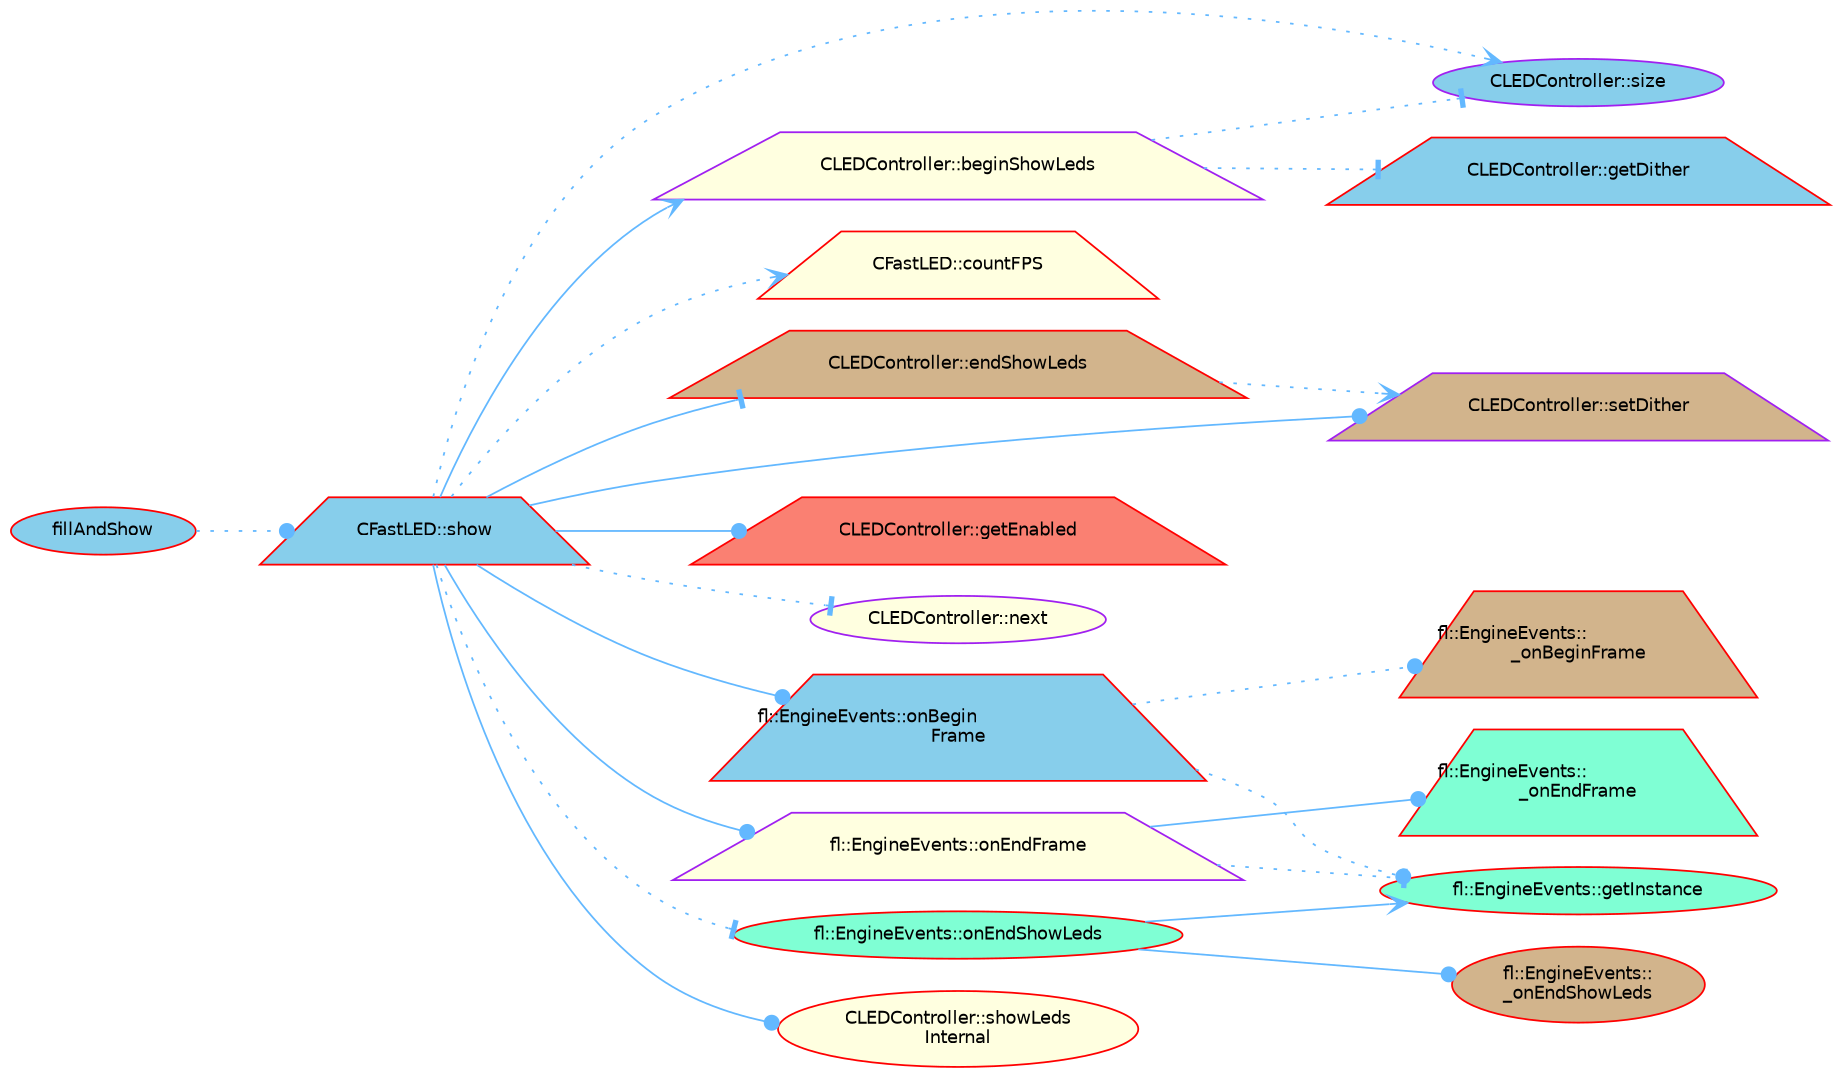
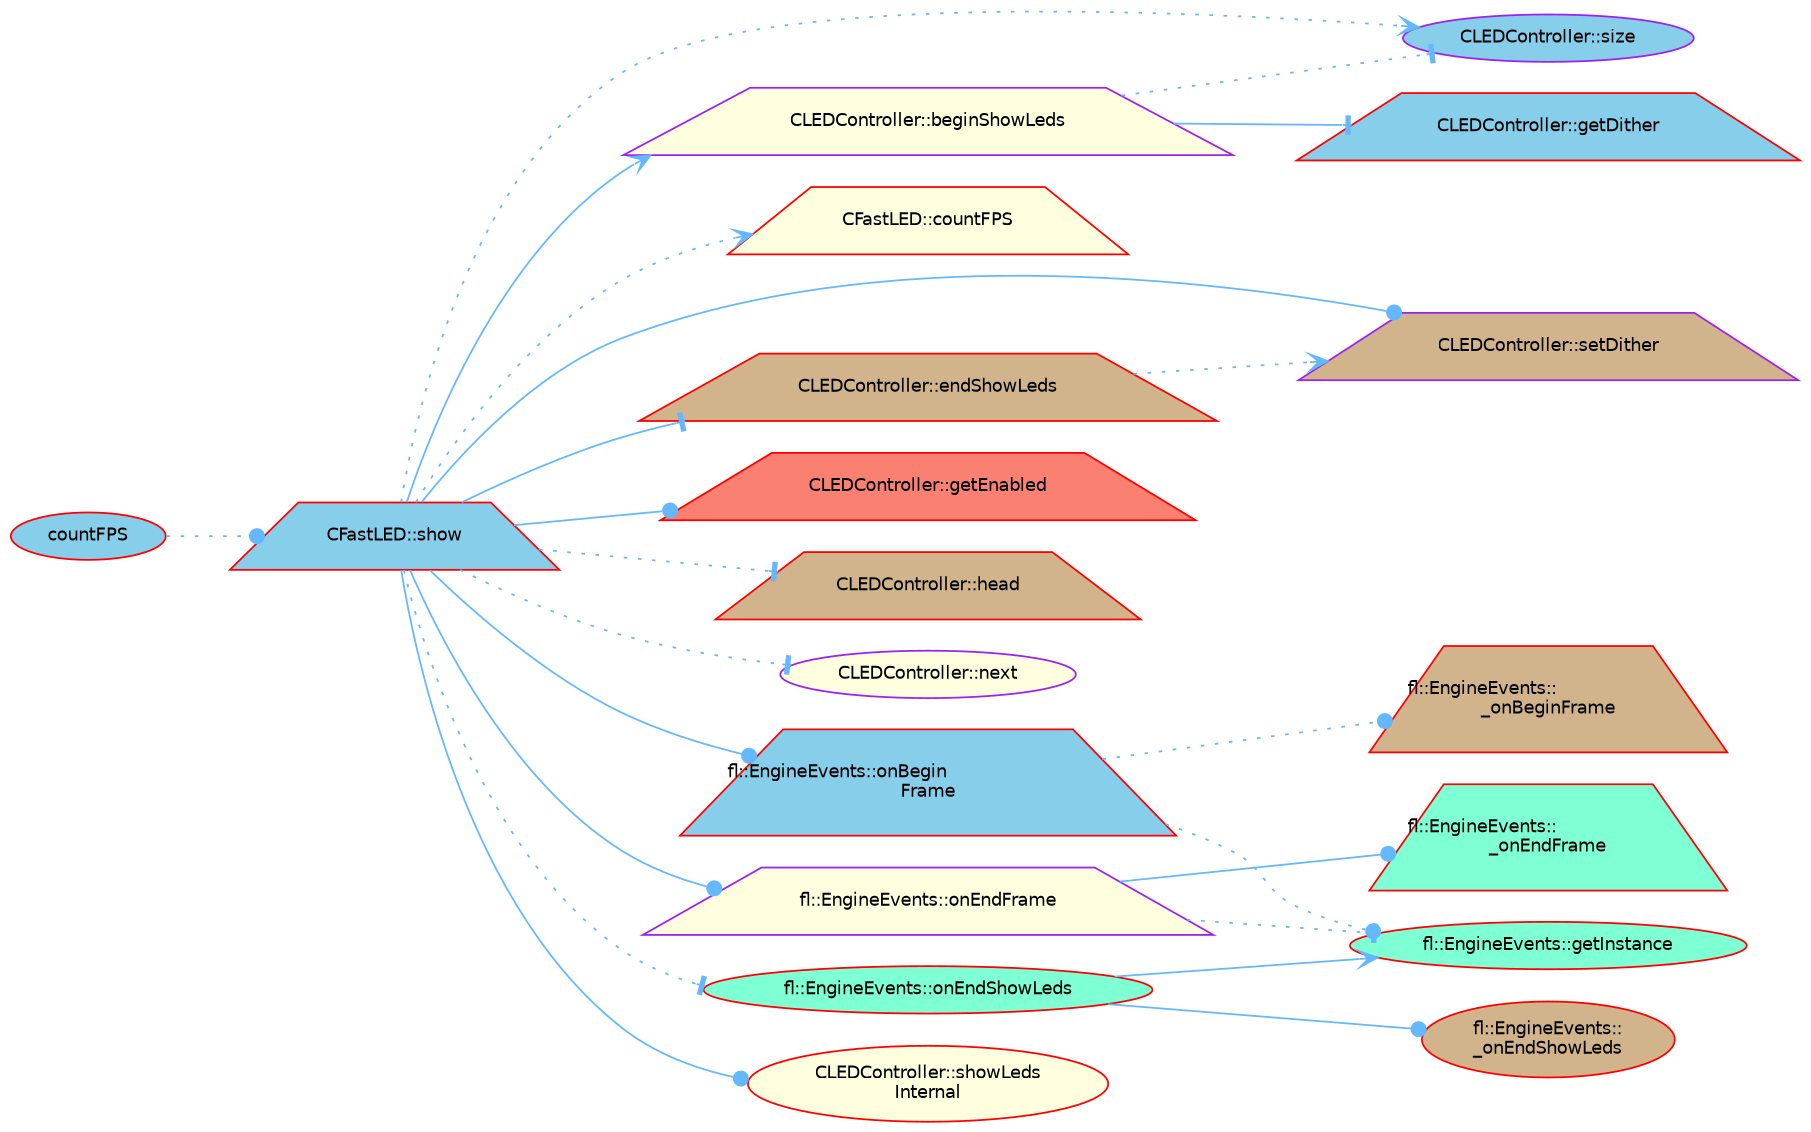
(1288, 169) -> (1258, 124)
(103, 531) -> (88, 536)
none -> (928, 586)
